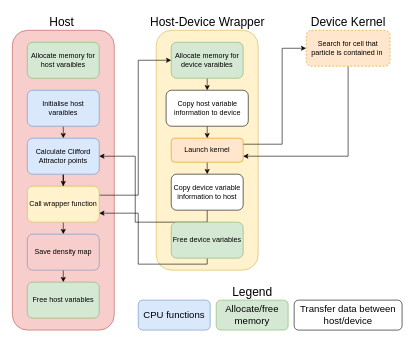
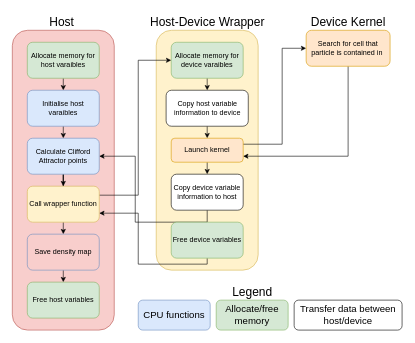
(348, 48) -> (348, 48)
none -> (63, 84)
